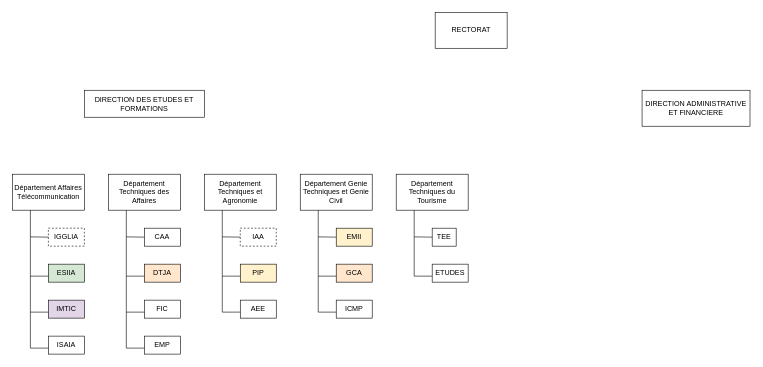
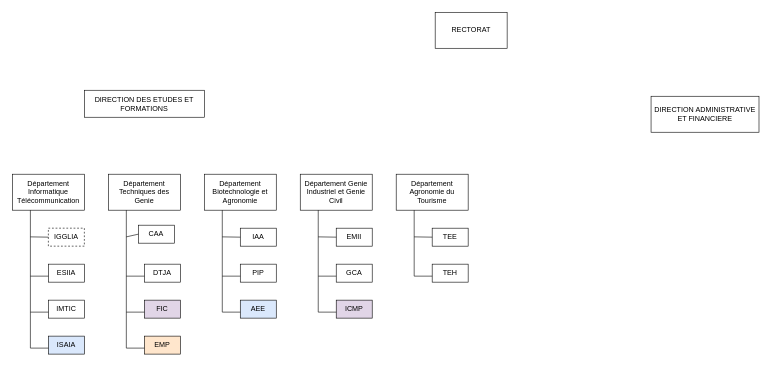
(696, 108) -> (705, 114)
(48, 192) -> (48, 192)
(144, 192) -> (144, 192)
(240, 192) -> (240, 192)
(336, 192) -> (336, 192)
(432, 192) -> (432, 192)
(162, 237) -> (156, 234)
(258, 237) -> (258, 237)
(354, 237) -> (354, 237)
(444, 237) -> (450, 237)
(66, 273) -> (66, 273)
(162, 273) -> (162, 273)
(258, 273) -> (258, 273)
(354, 273) -> (354, 273)
(450, 273) -> (450, 273)
(66, 309) -> (66, 309)
(162, 309) -> (162, 309)
(258, 309) -> (258, 309)
(354, 309) -> (354, 309)
(66, 345) -> (66, 345)
(162, 345) -> (162, 345)
